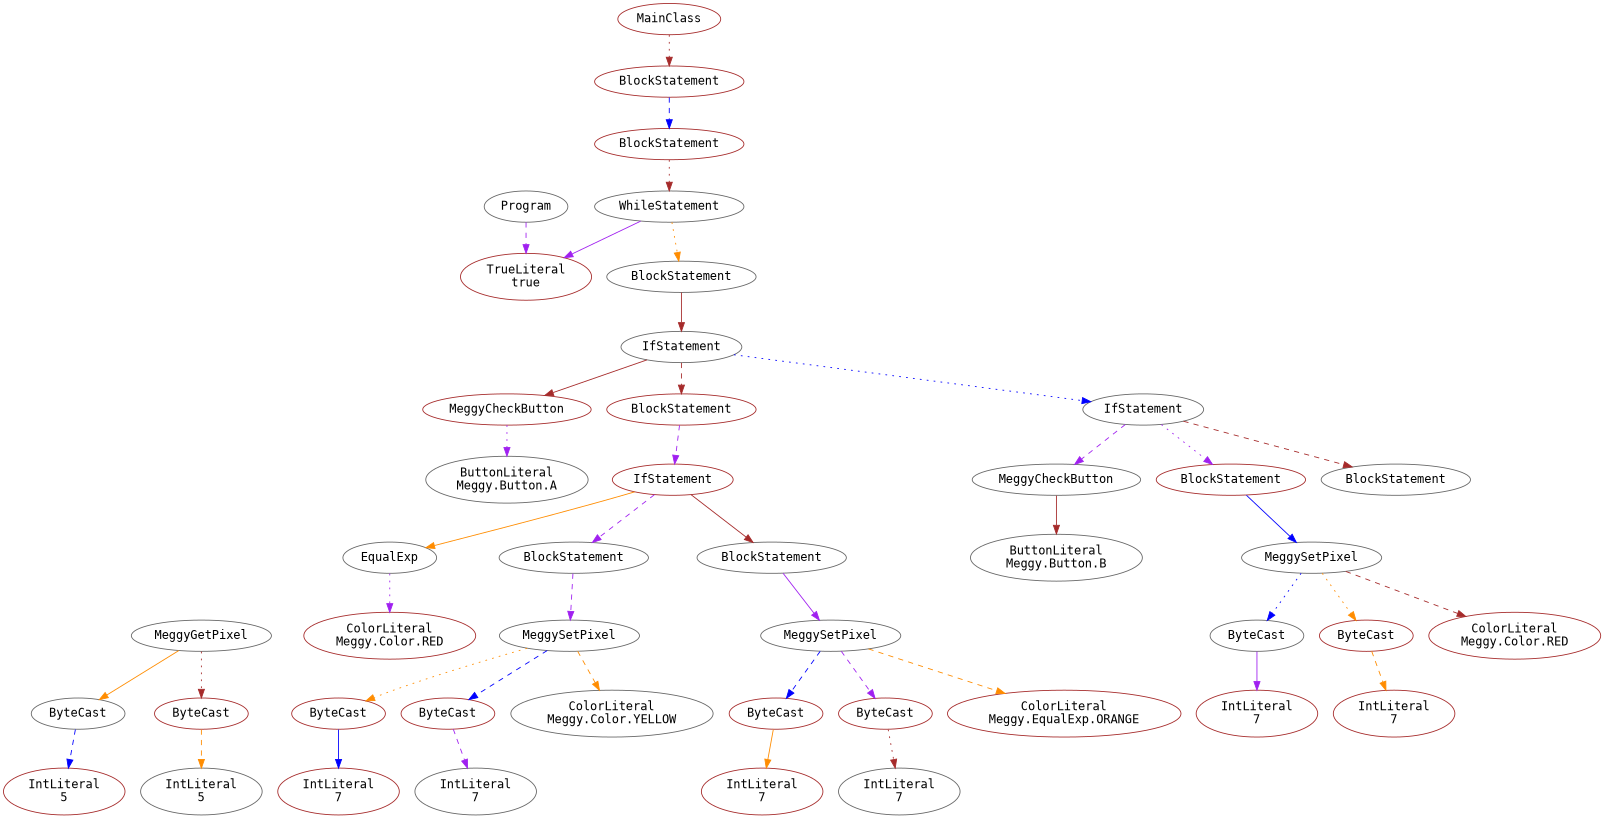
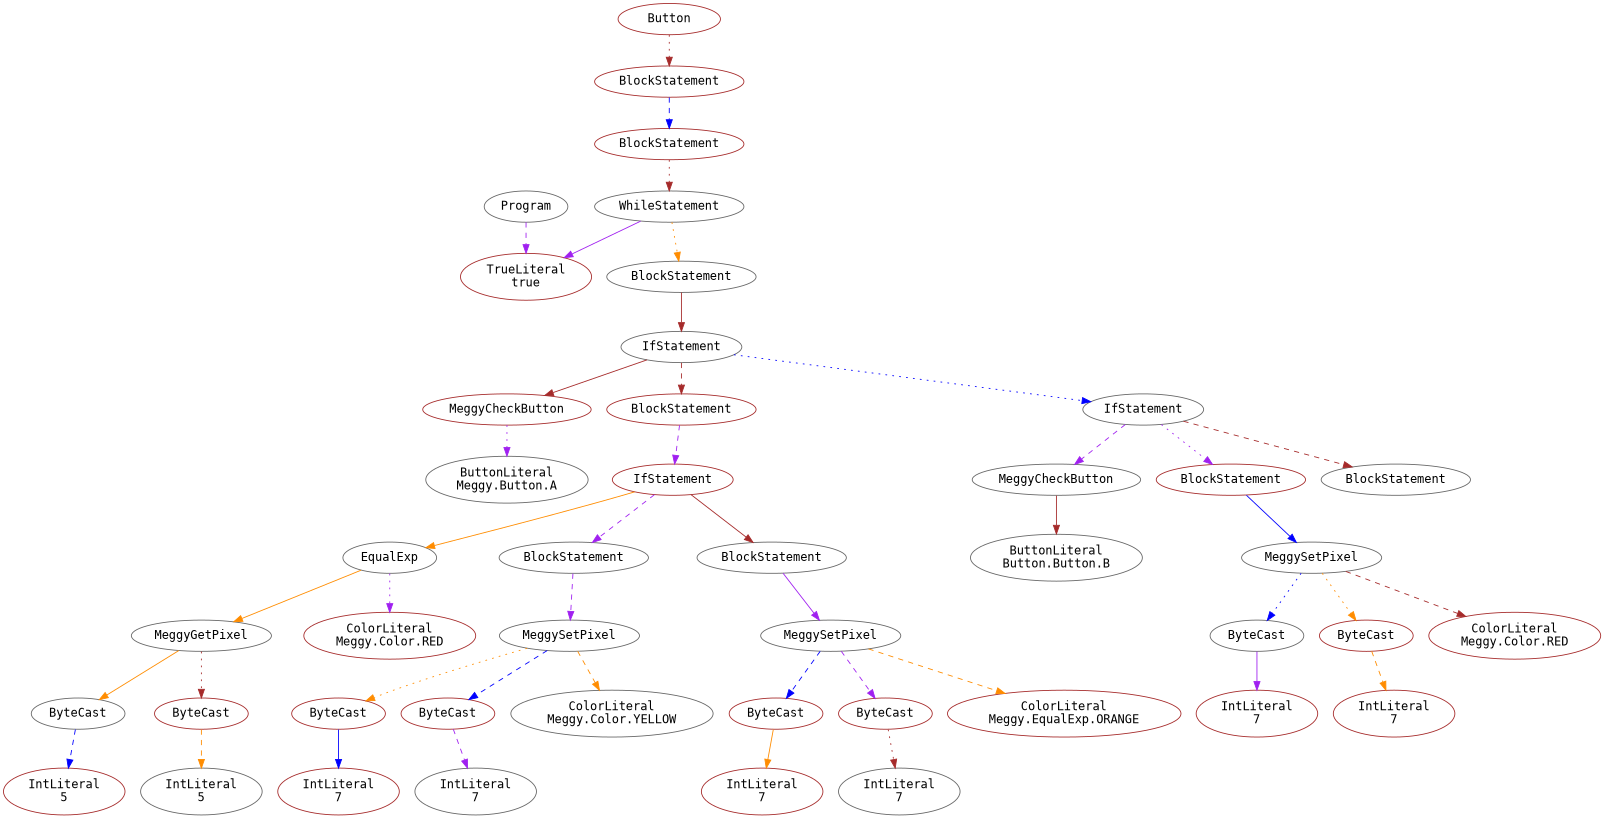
(669, 19) -> (669, 19)
(1056, 558) -> (1056, 558)
none -> (301, 594)
